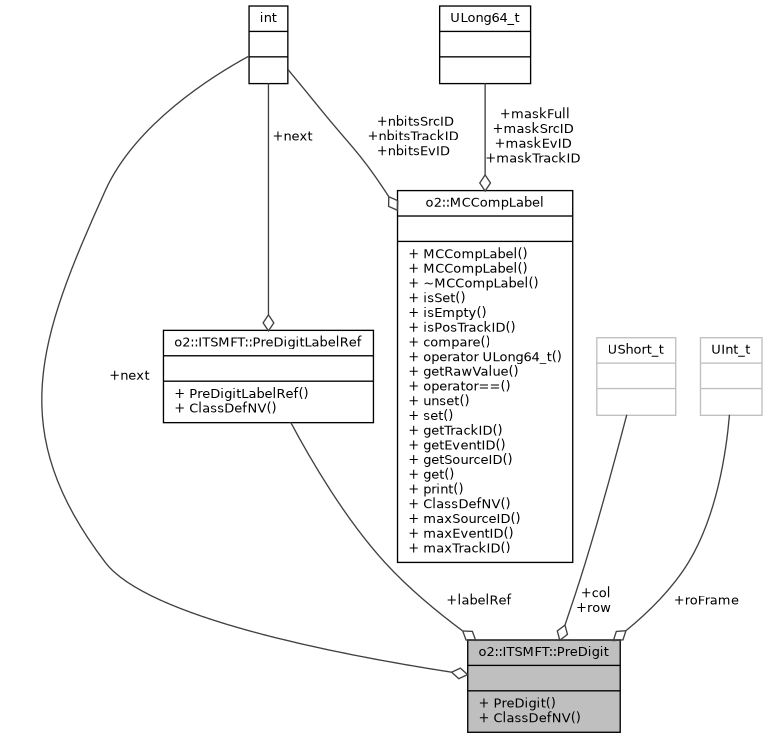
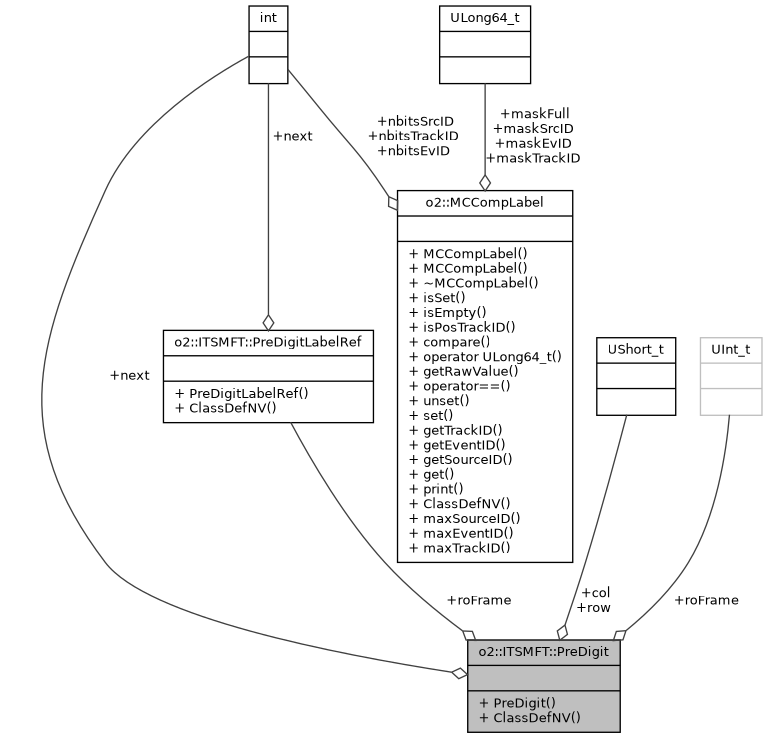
(636, 377) -> (636, 377)
(477, 601) -> (477, 601)
